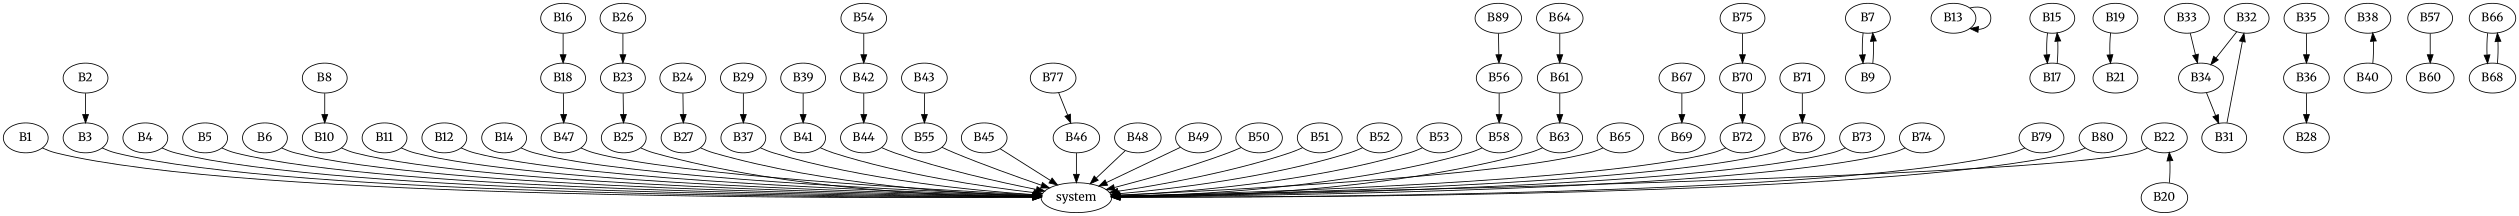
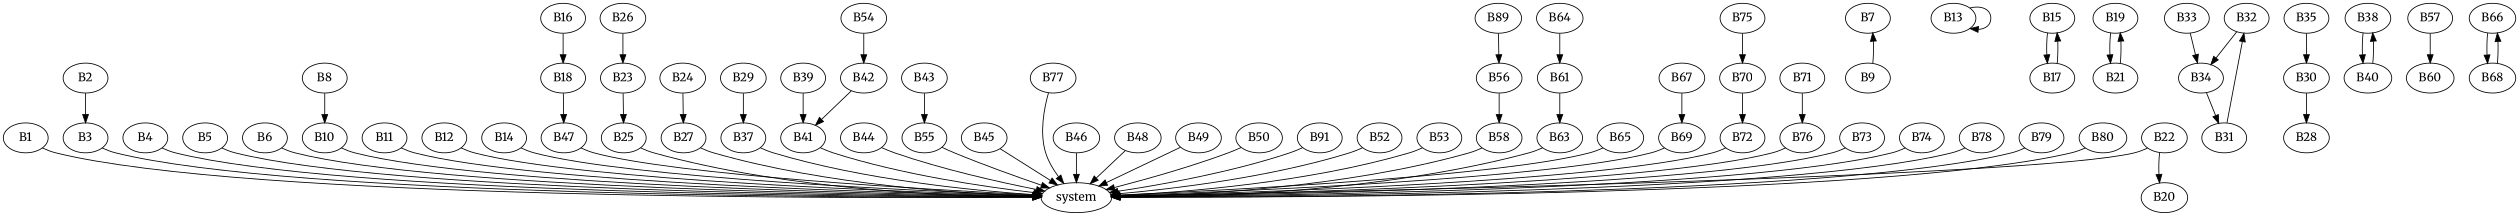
(1862, 44) -> none
none -> (2362, 44)
none -> (2121, 52)
(2306, 78) -> (2306, 78)
(864, 104) -> (836, 105)
(1063, 104) -> (1043, 136)
(1320, 138) -> (1320, 138)
none -> (1982, 138)
(2170, 172) -> (2159, 163)
none -> (1502, 174)
